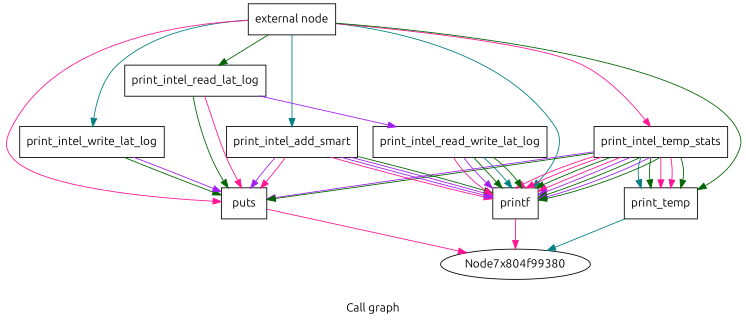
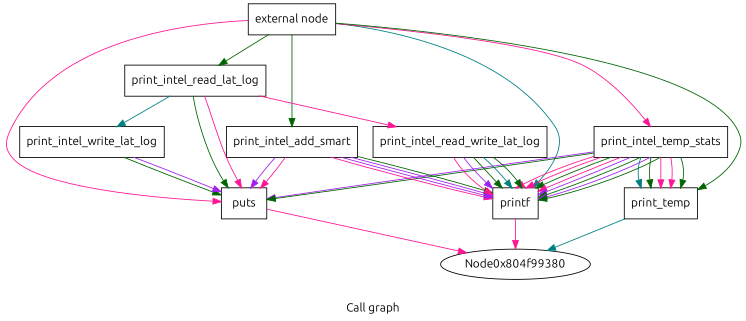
(151, 43) -> (148, 109)
(292, 76) -> (292, 76)
(323, 110) -> (323, 110)
(515, 264) -> (515, 264)
